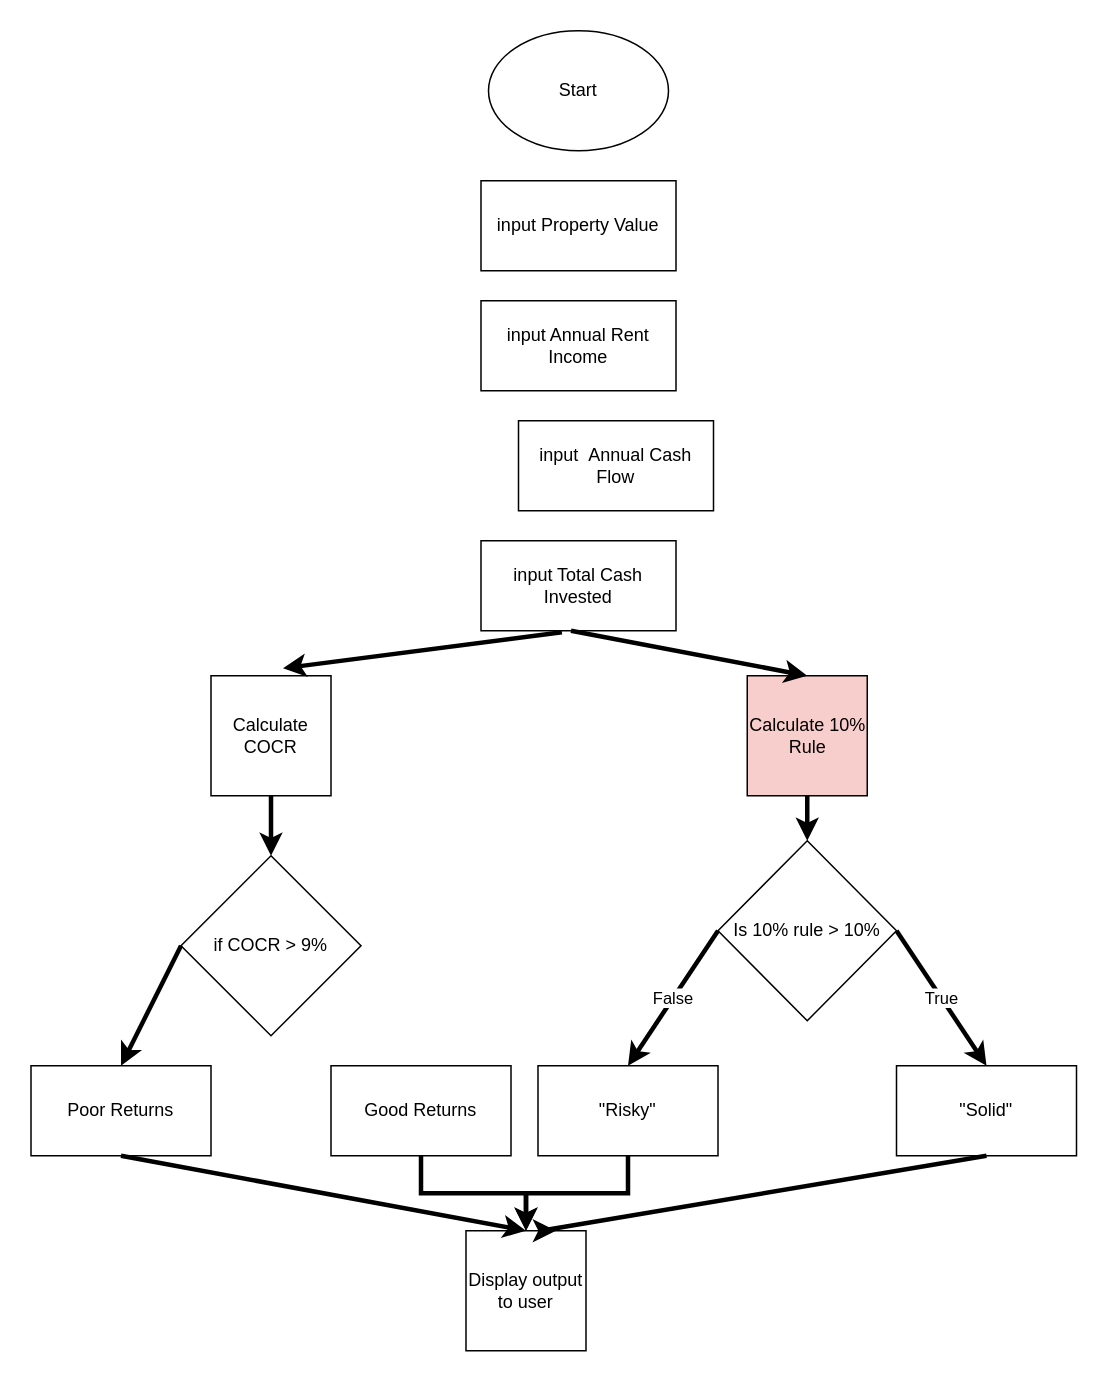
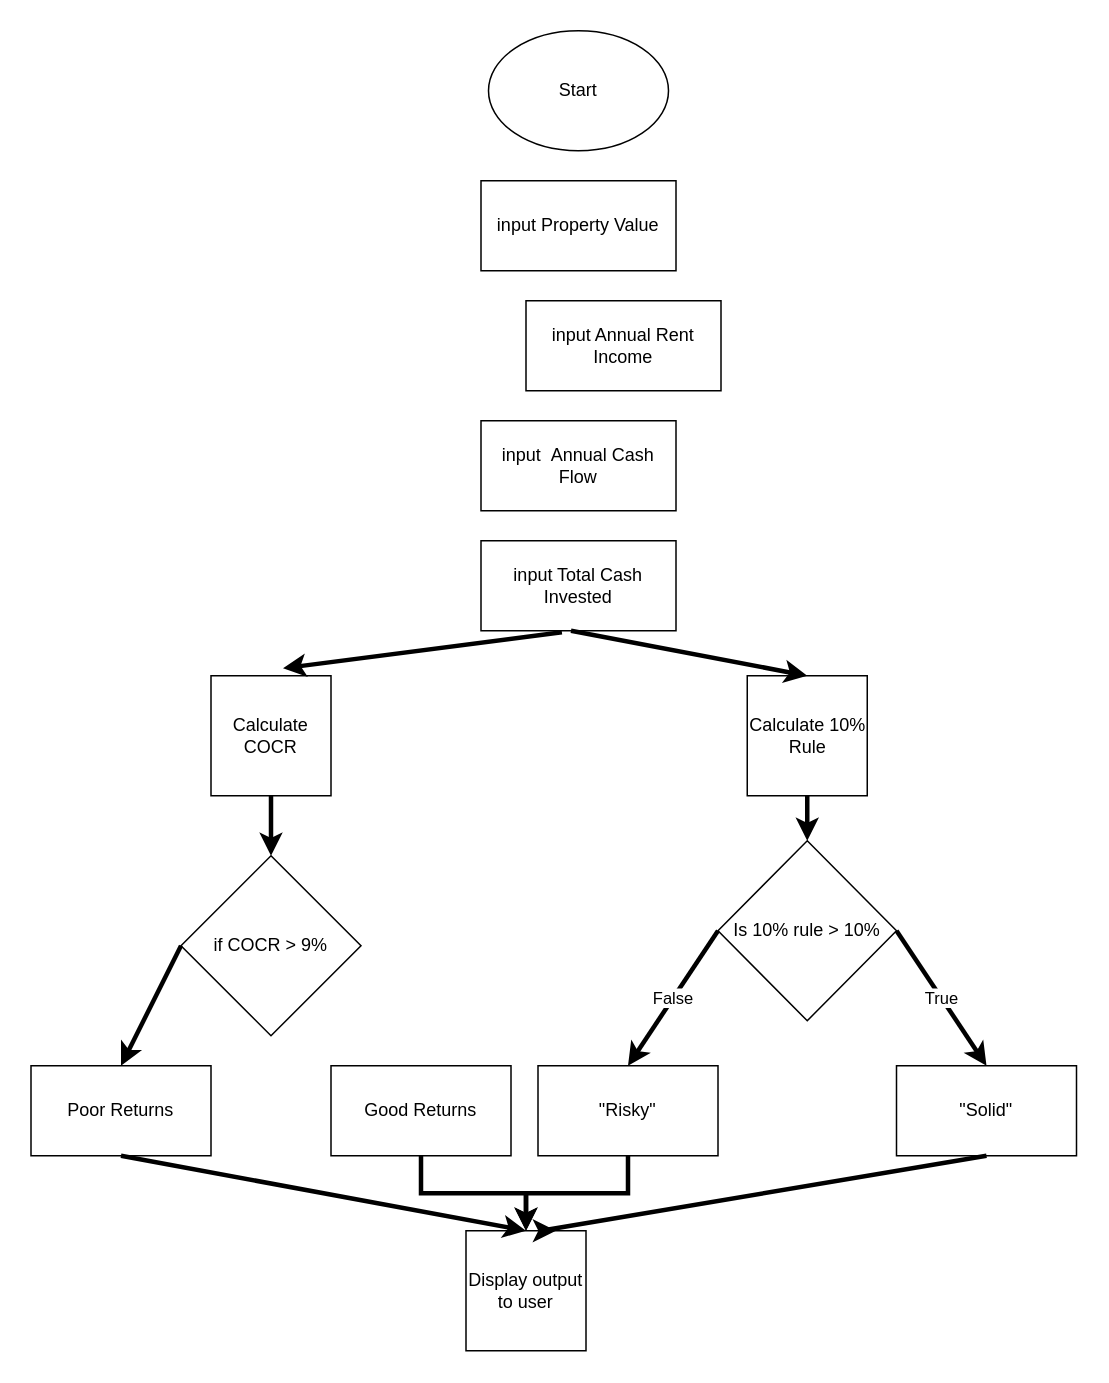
(578, 346) -> (623, 346)
(616, 466) -> (578, 466)
(807, 736) -> (807, 736)
